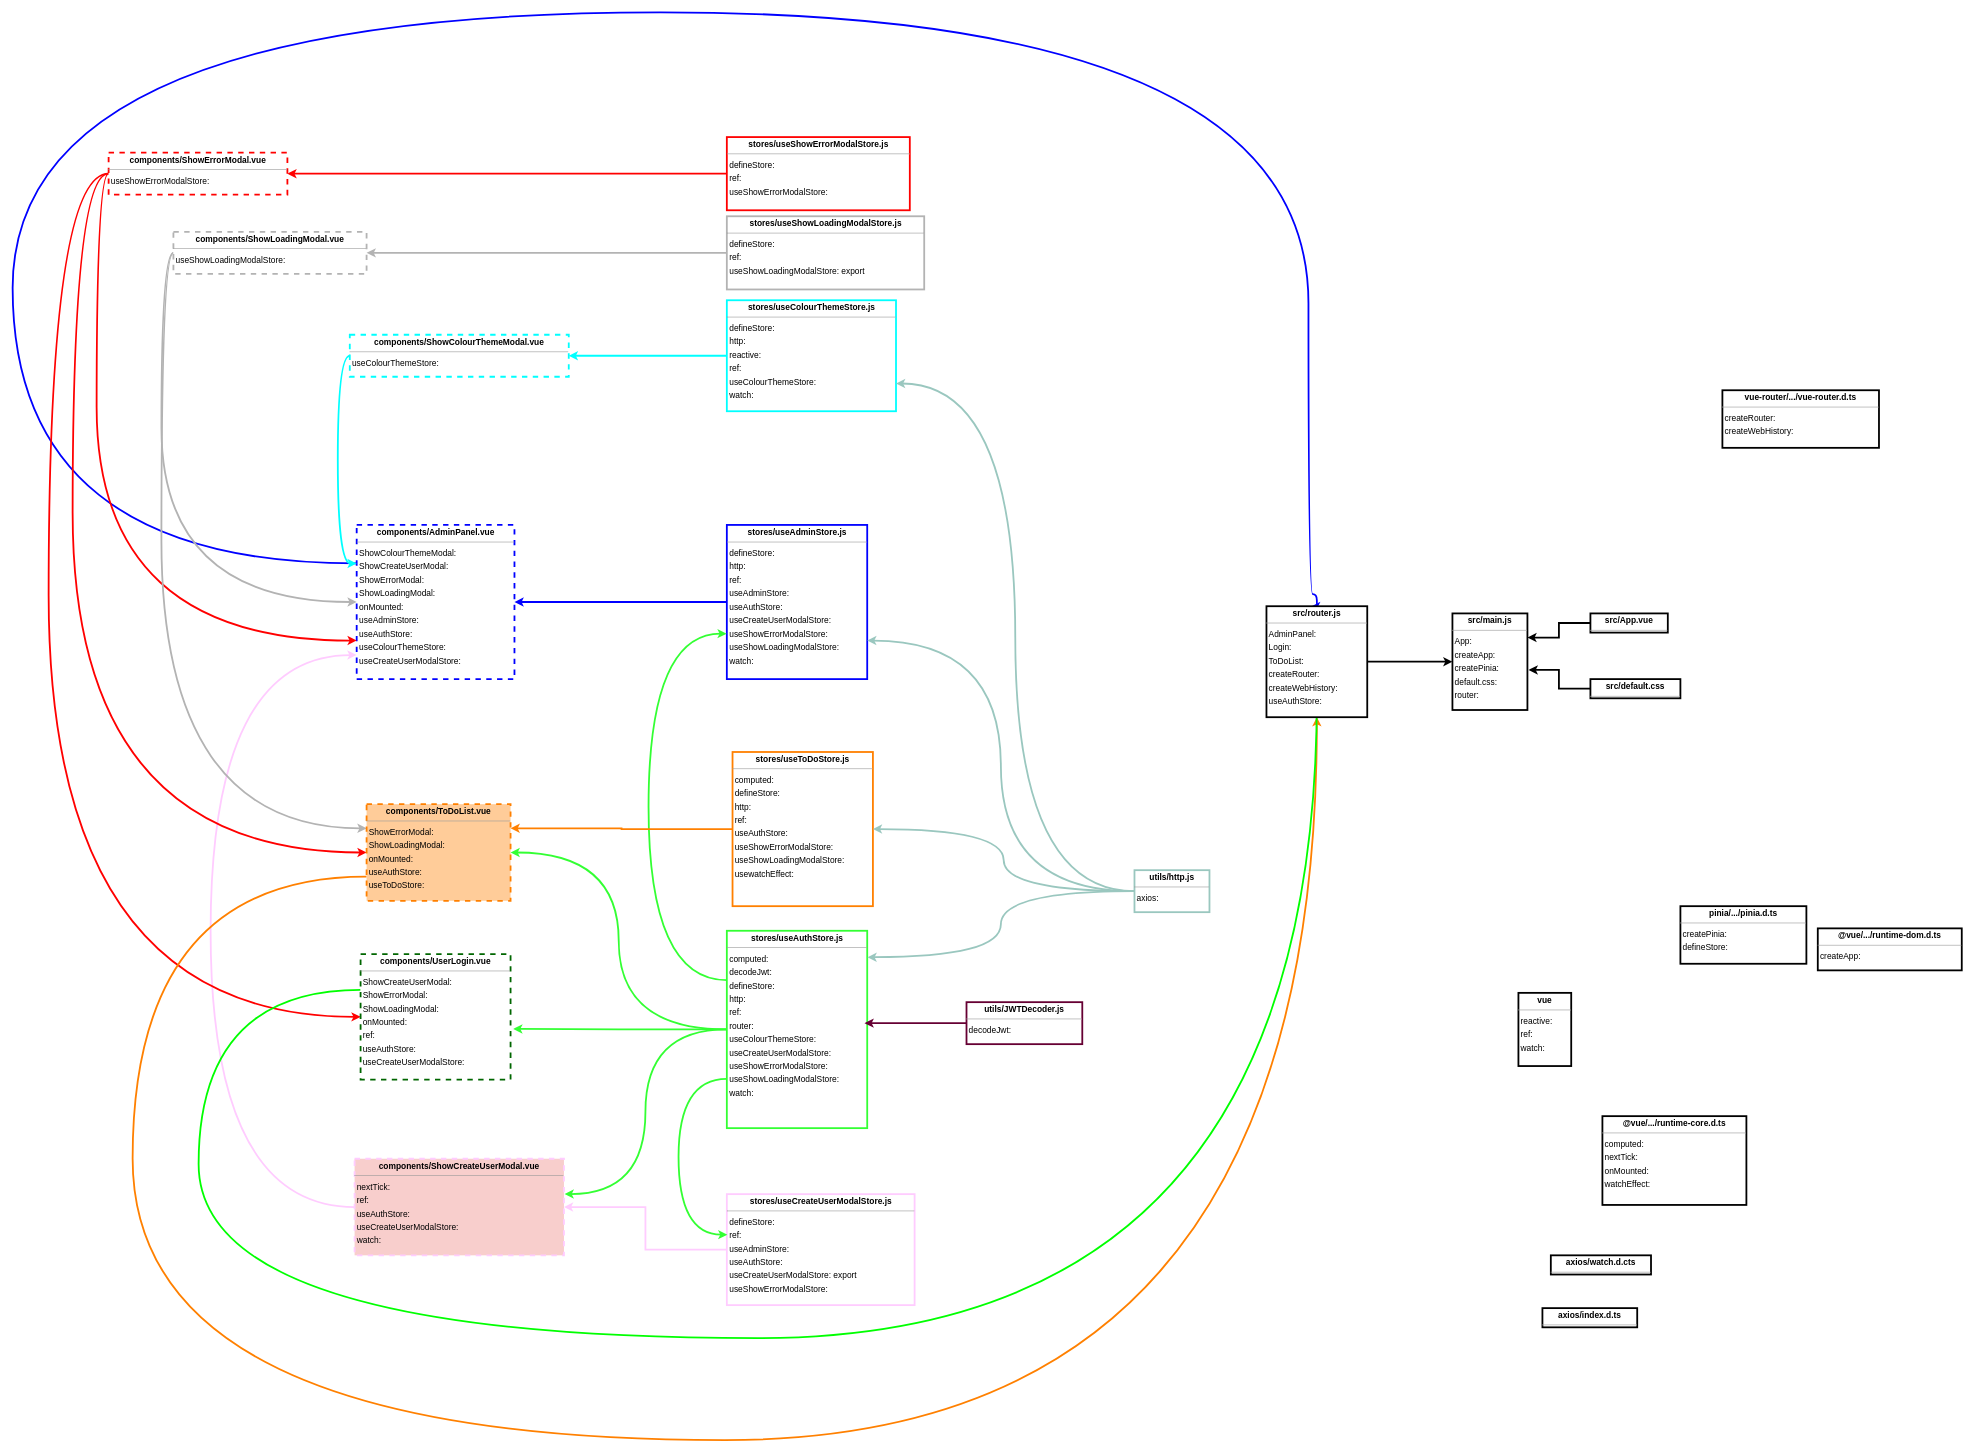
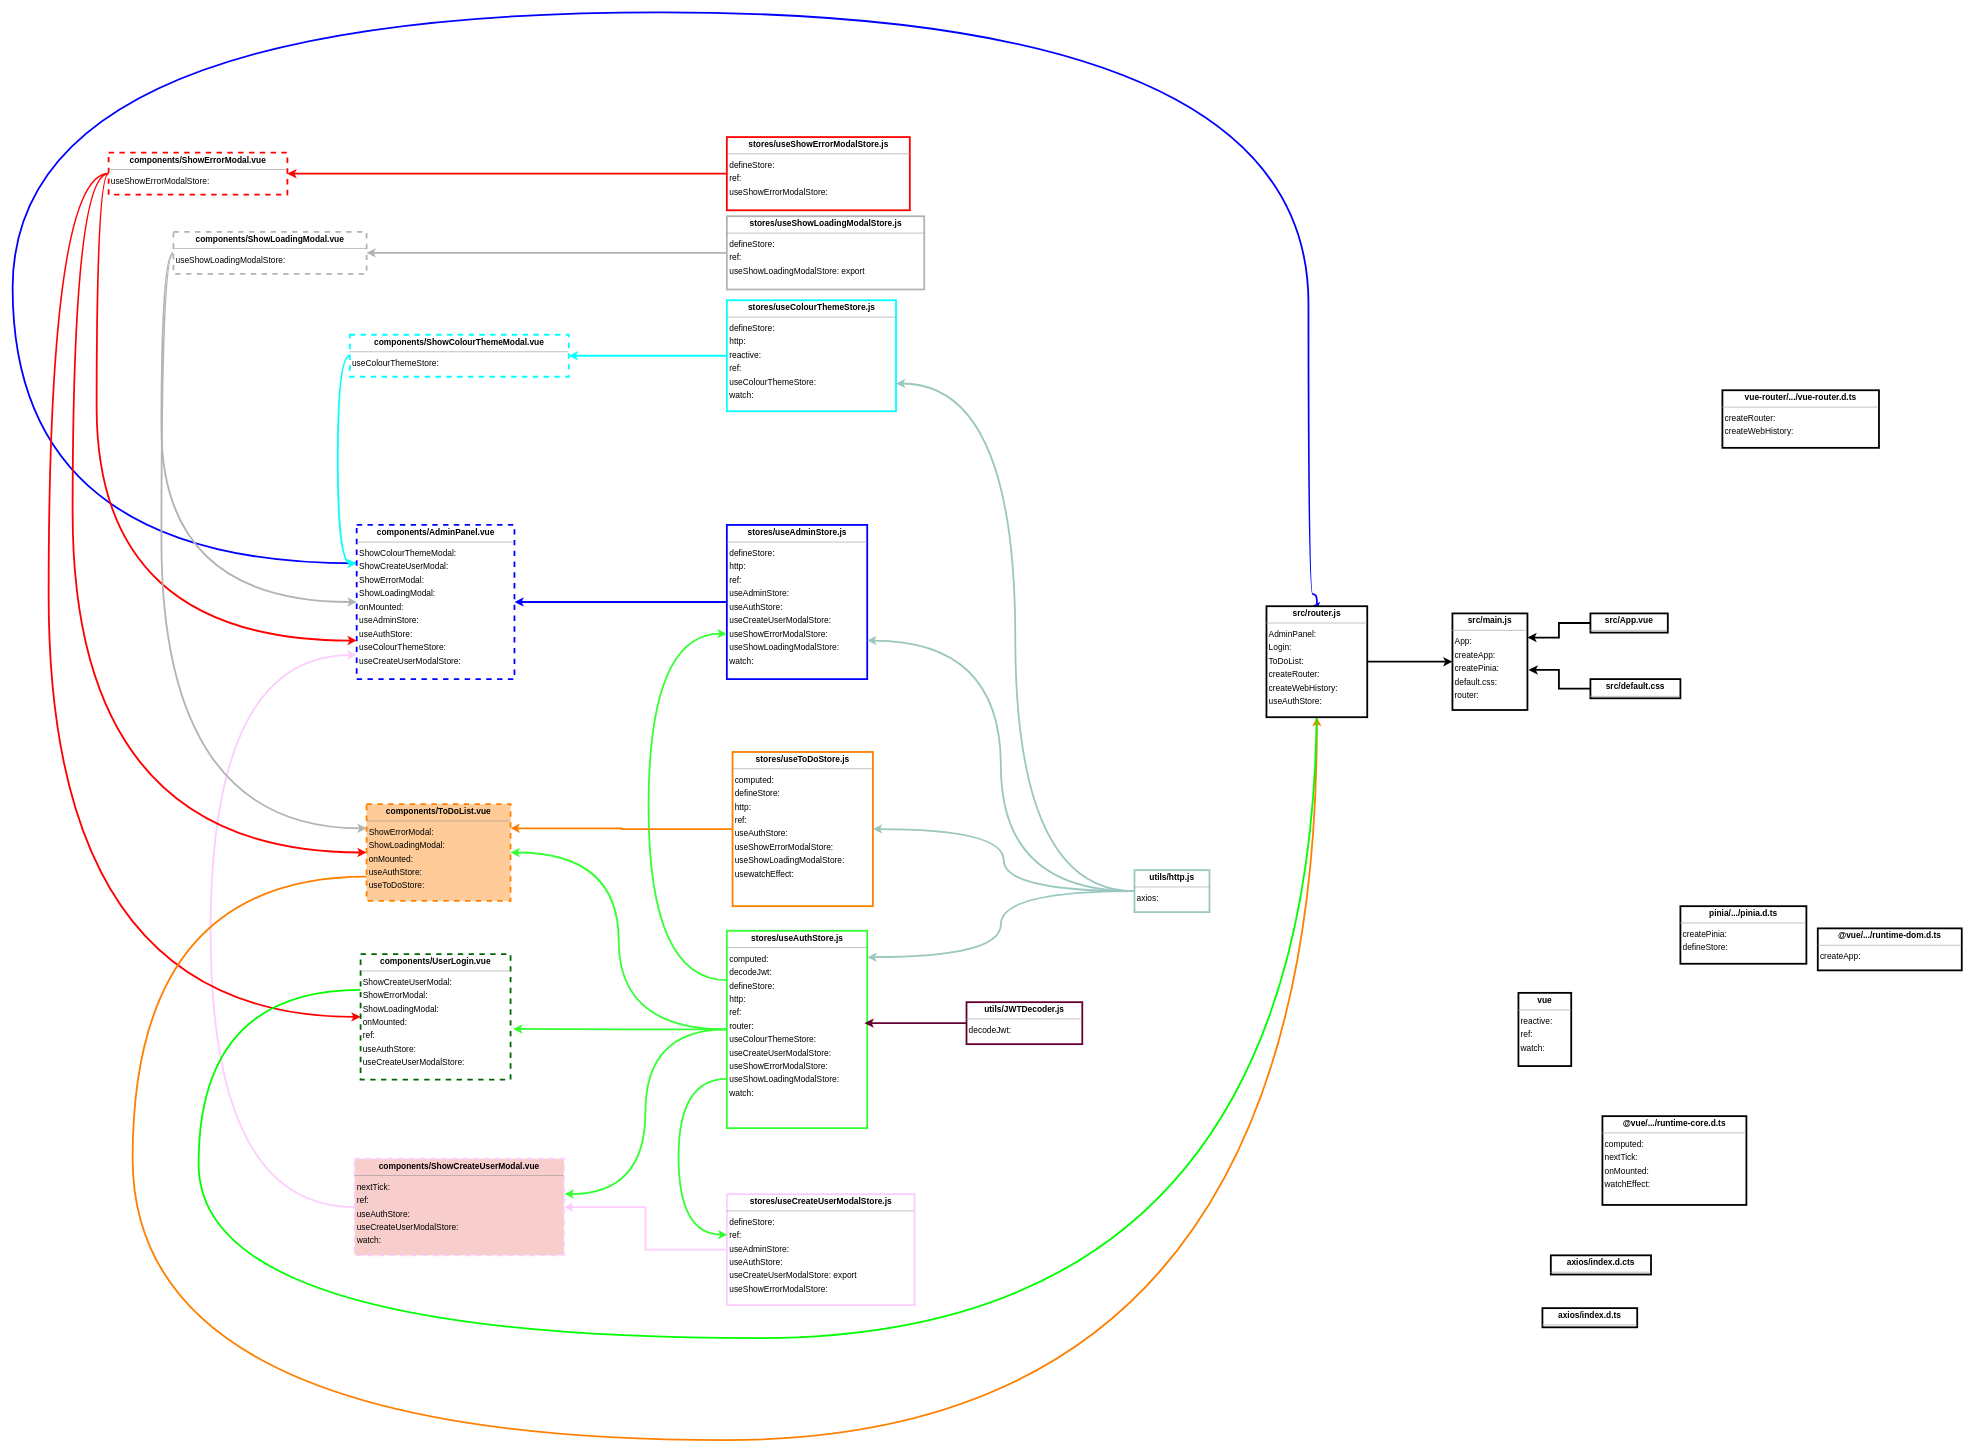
(1587, 1261) -> (1586, 1261)
